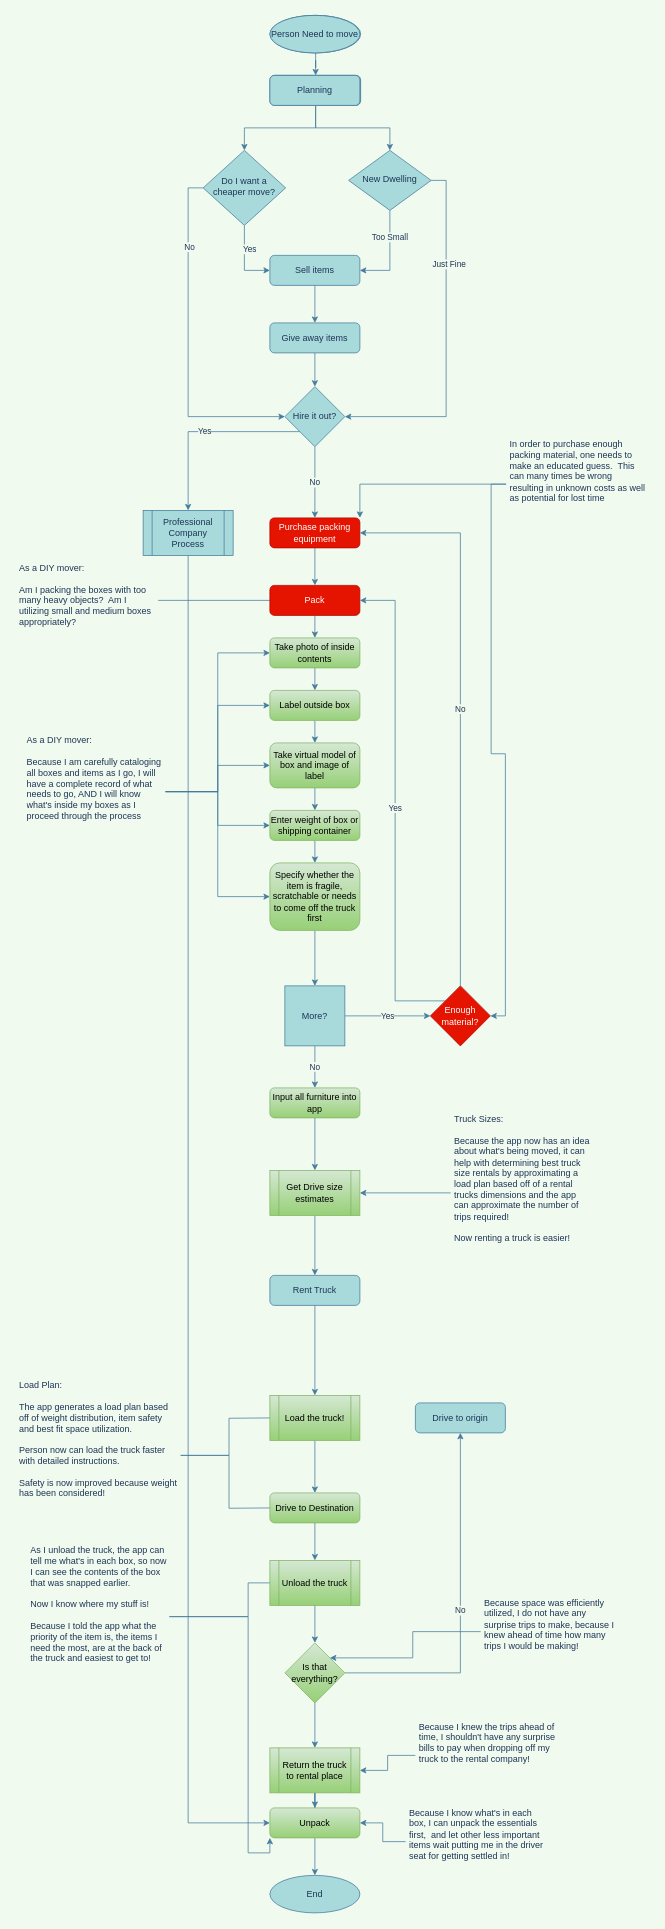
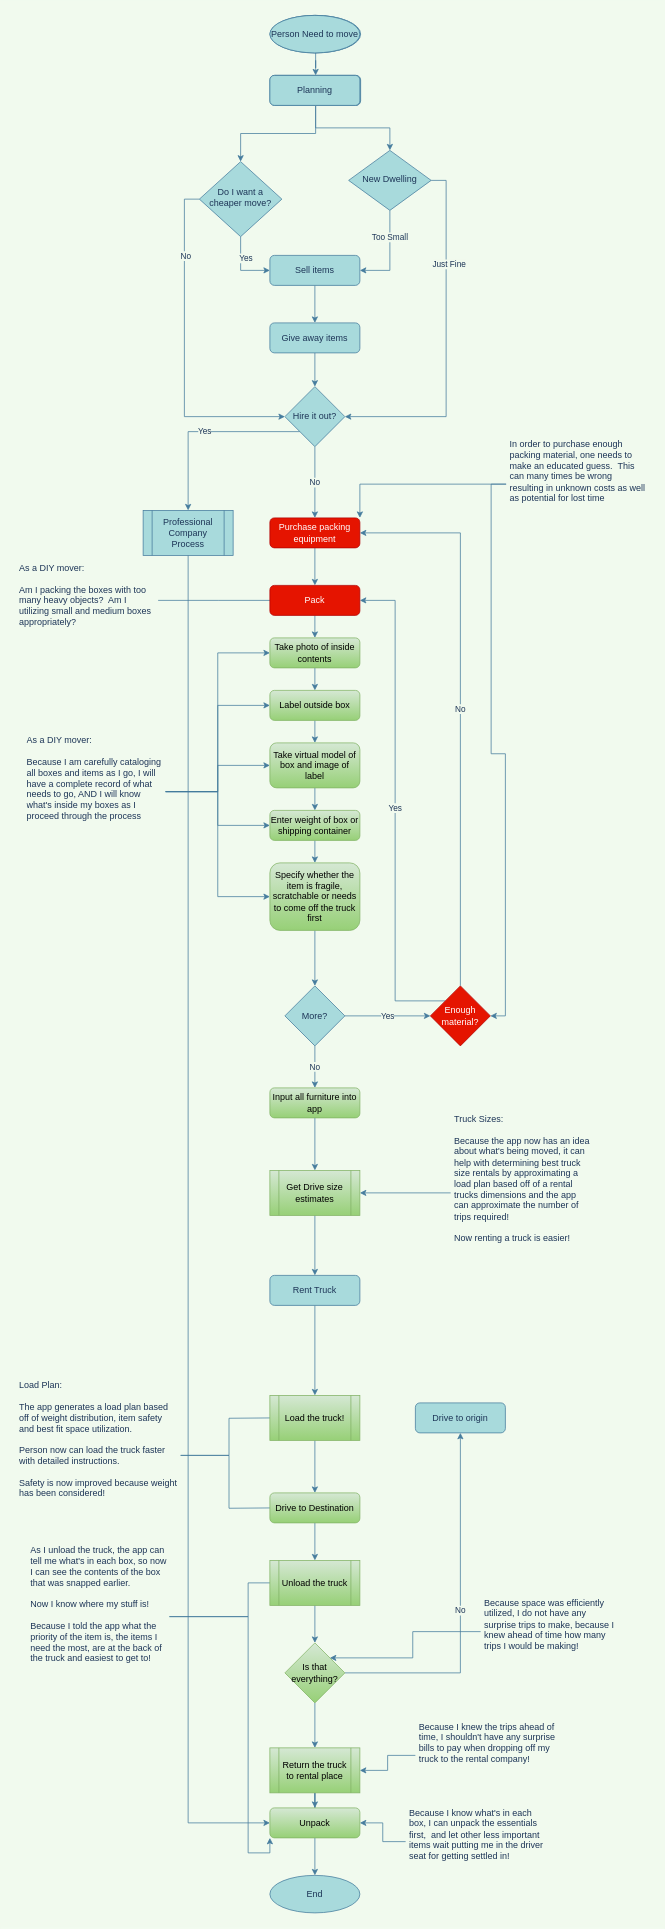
(244, 188) -> (240, 199)
(315, 1016) -> (315, 1016)
